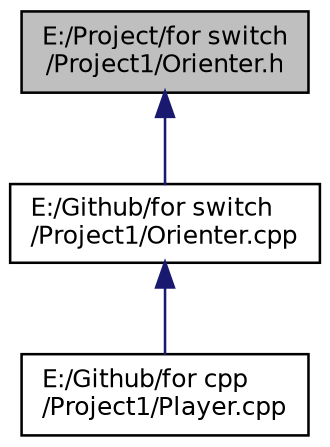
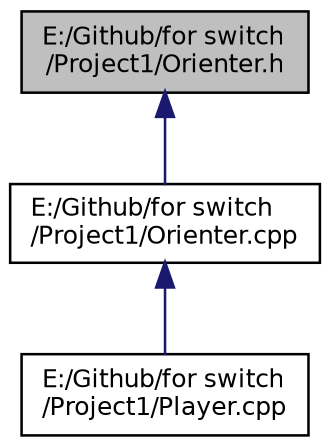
(165, 52) -> (165, 52)
(165, 395) -> (165, 395)
